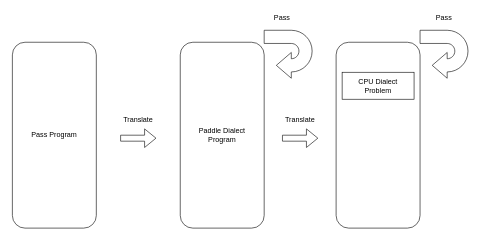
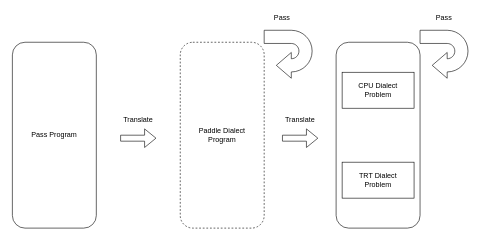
(378, 86) -> (378, 90)
(222, 135) -> (222, 135)
none -> (378, 180)
